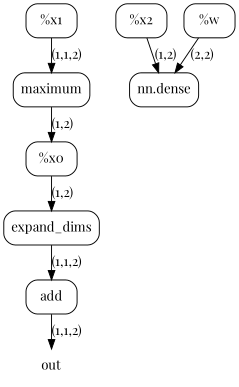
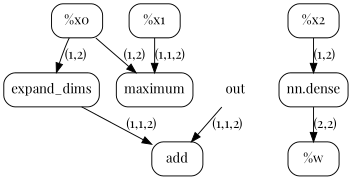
(189, 51) -> (314, 120)
(52, 120) -> (112, 52)
(52, 327) -> (210, 121)
